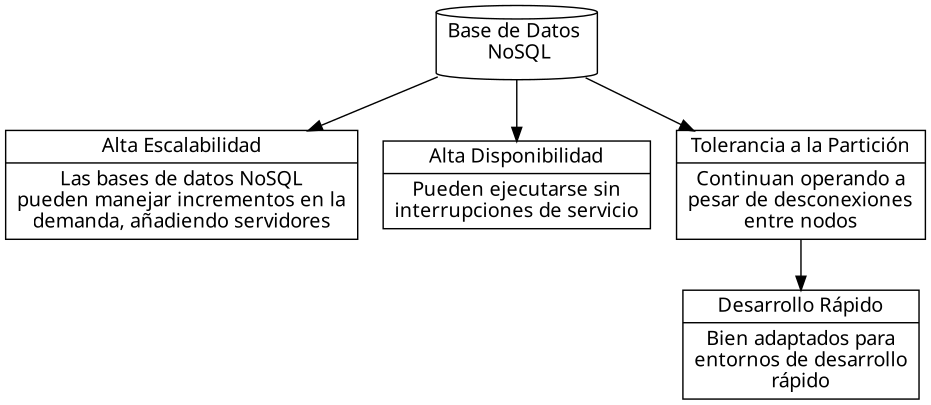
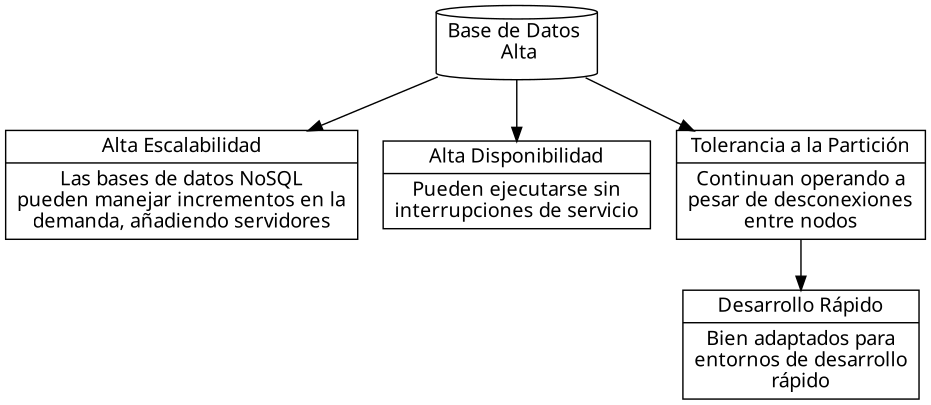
(517, 43) -> (517, 43)
